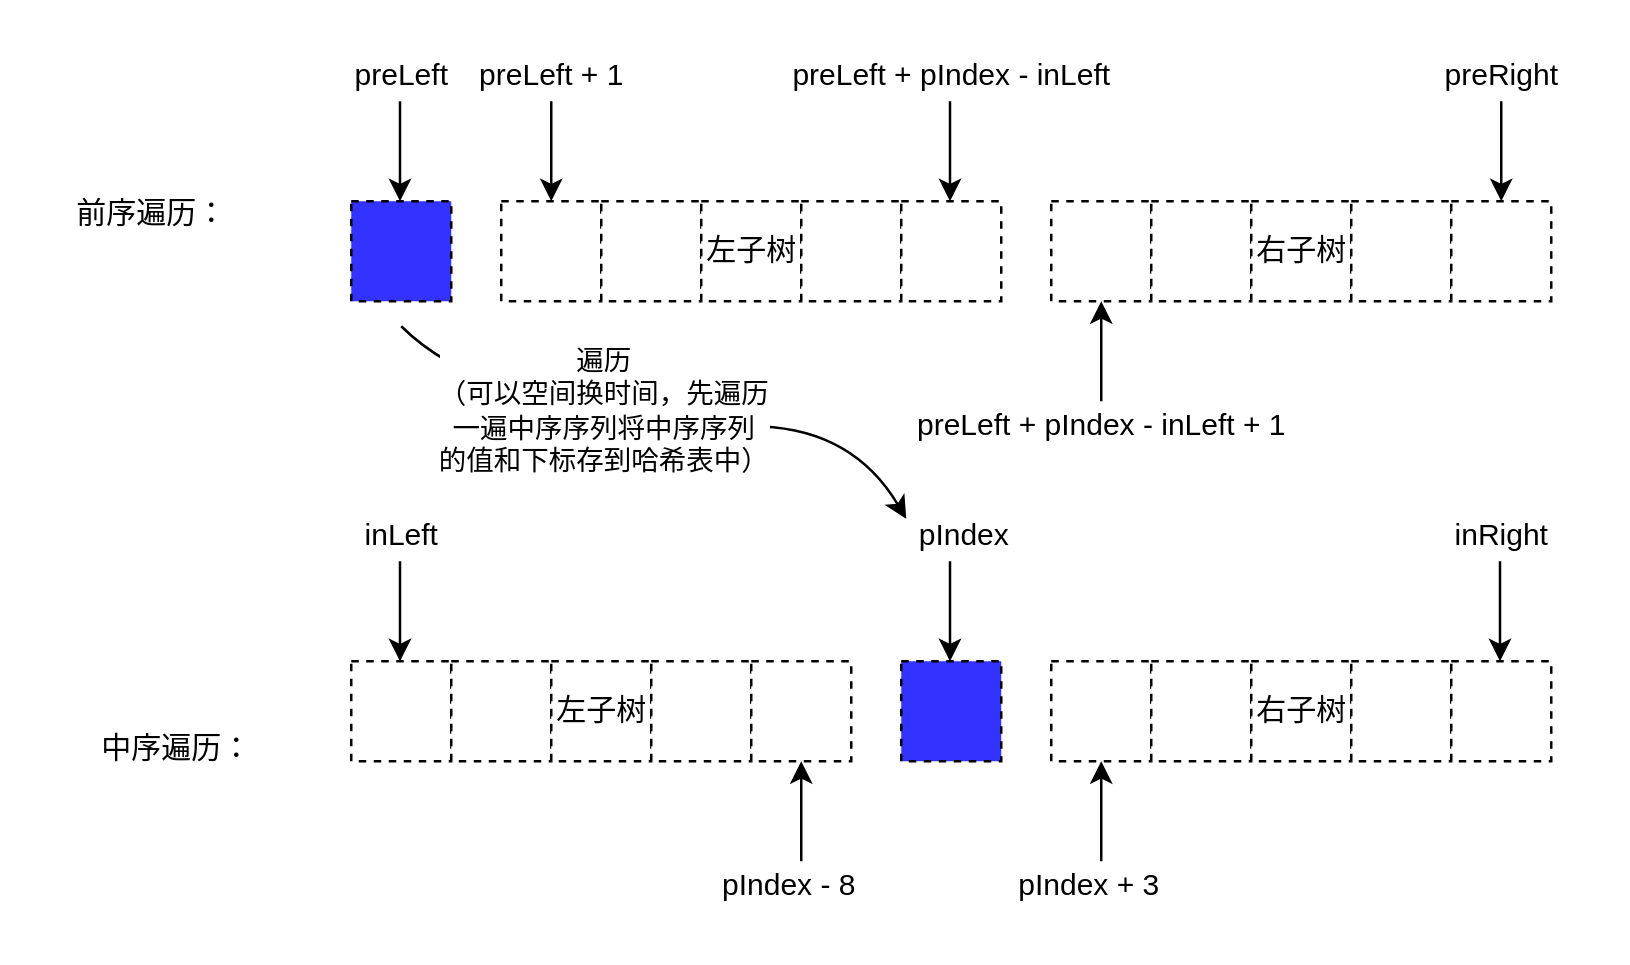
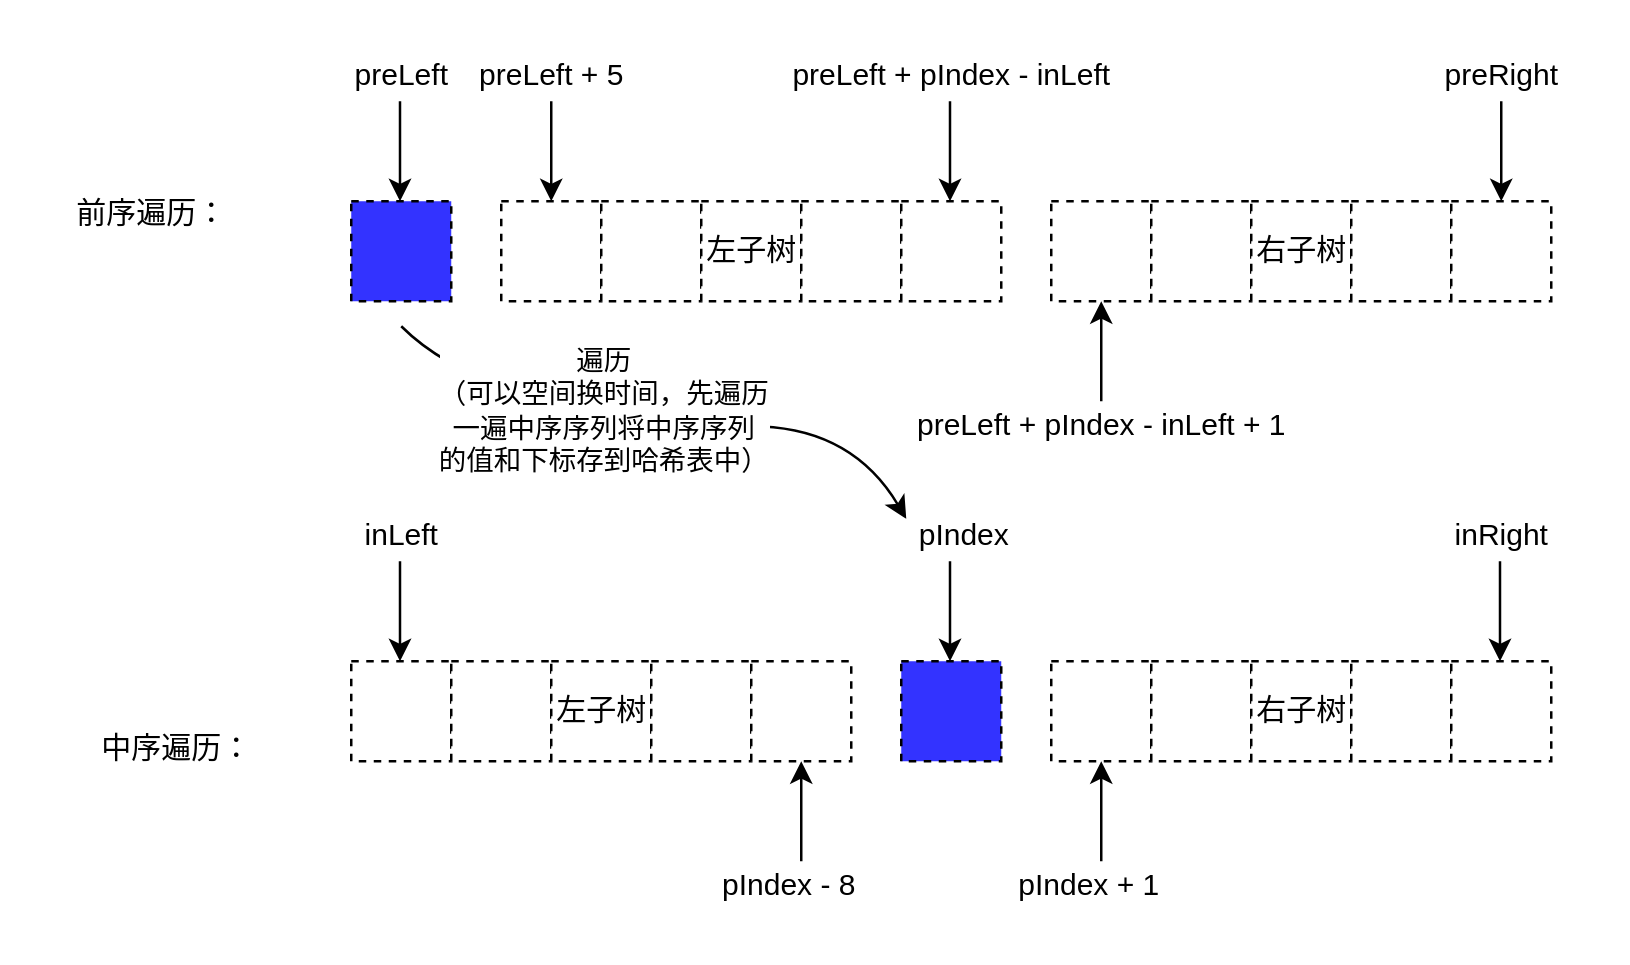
(553, 76) -> (553, 76)
(1090, 886) -> (1090, 886)
